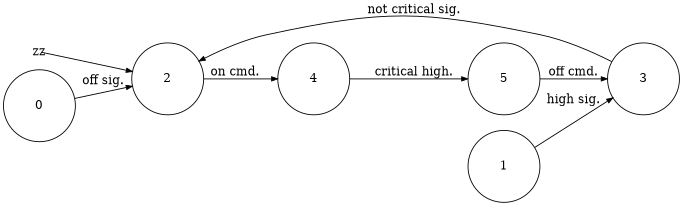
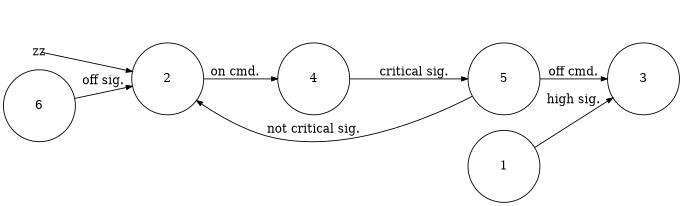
(408, 16) -> (337, 140)
(414, 72) -> (414, 72)
(39, 106) -> (39, 106)
